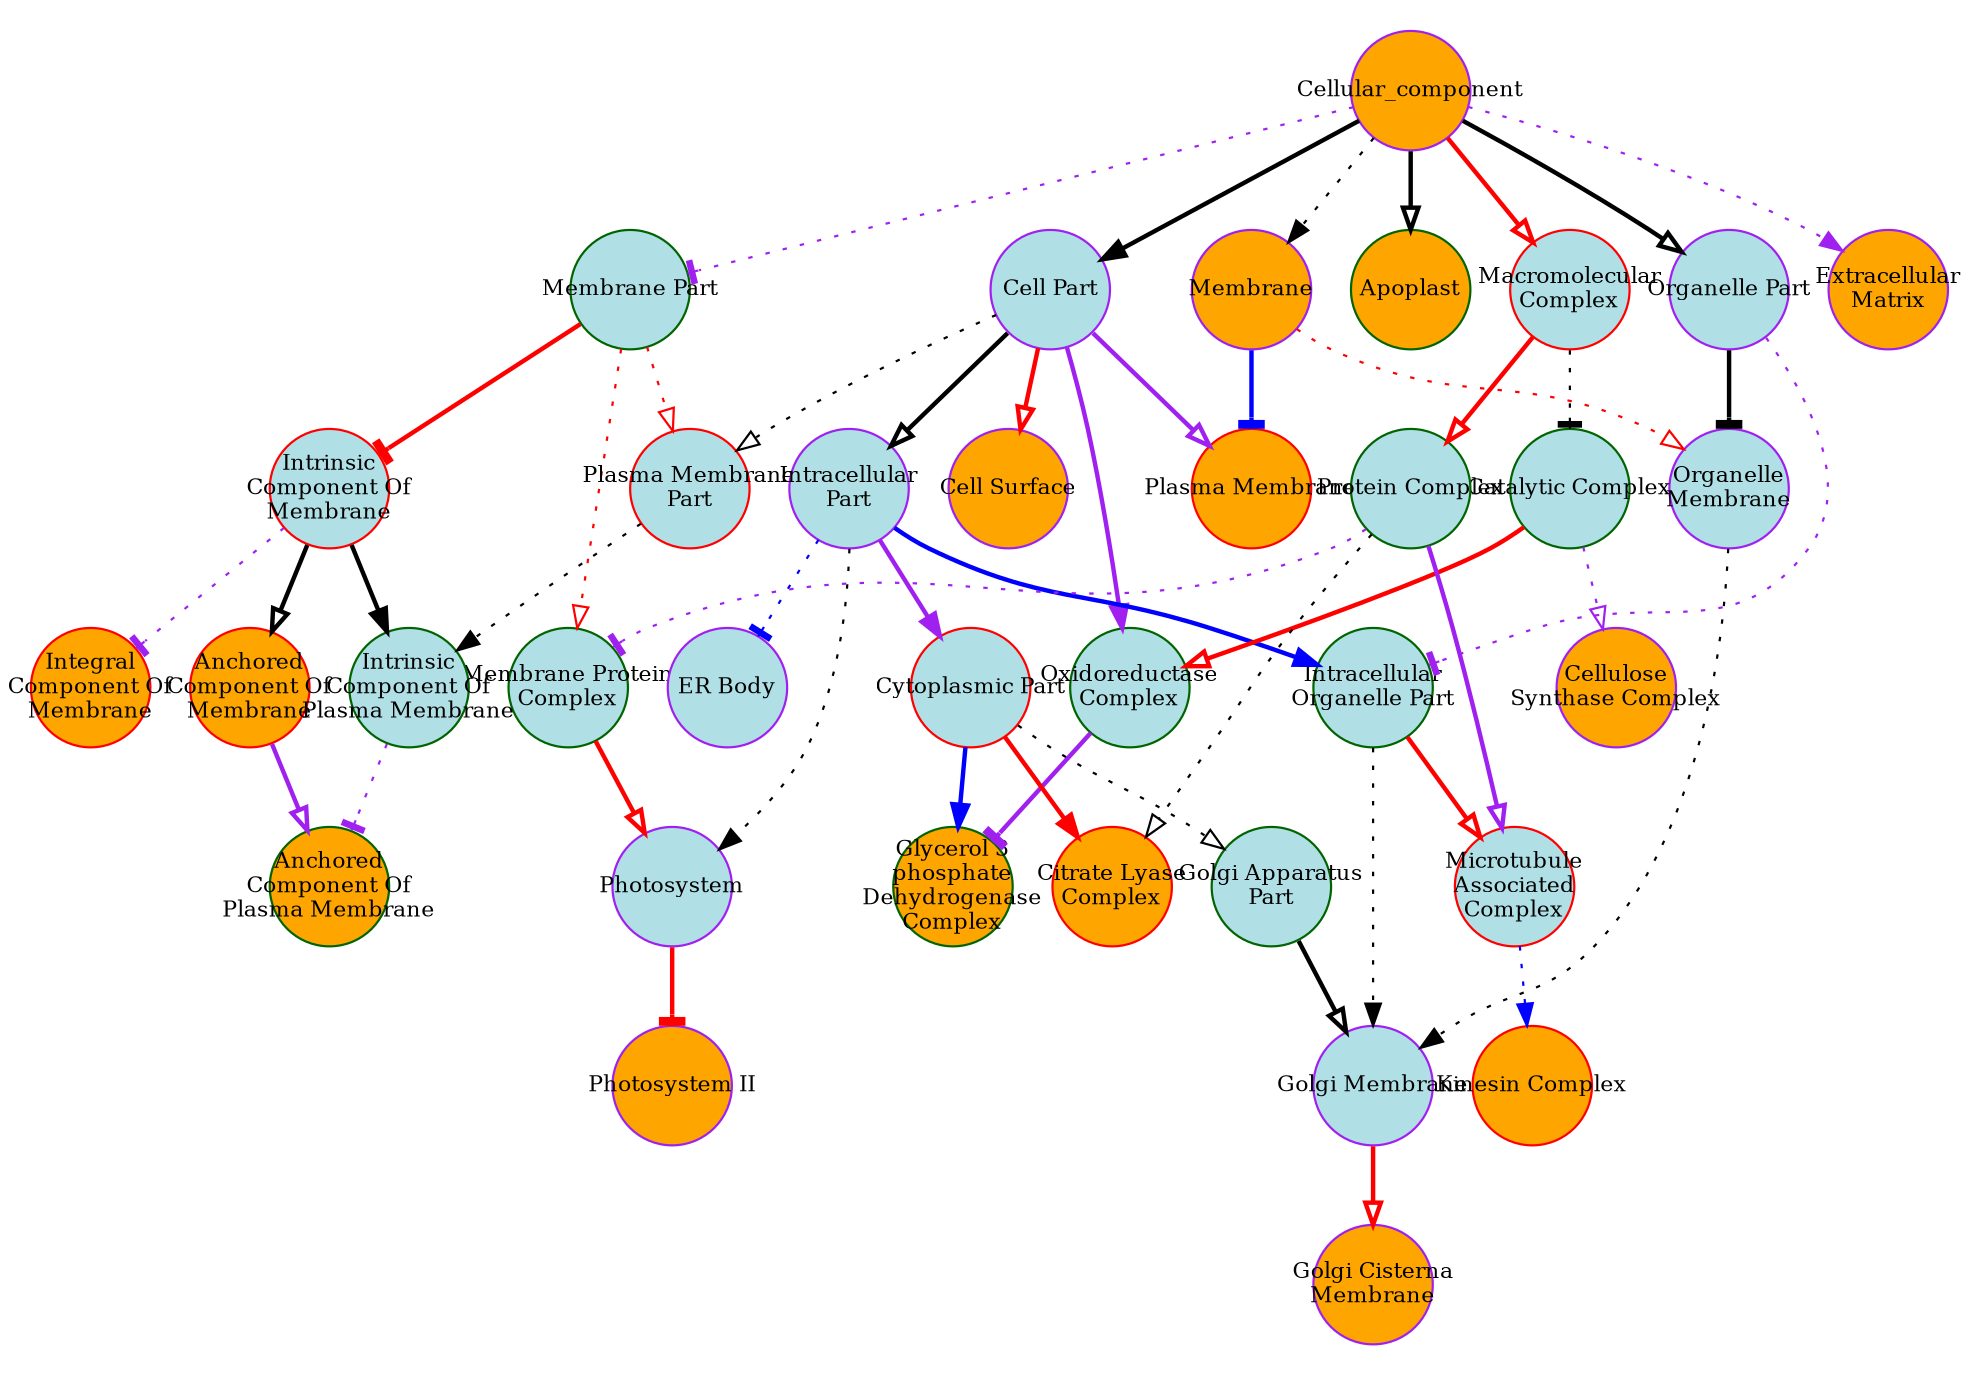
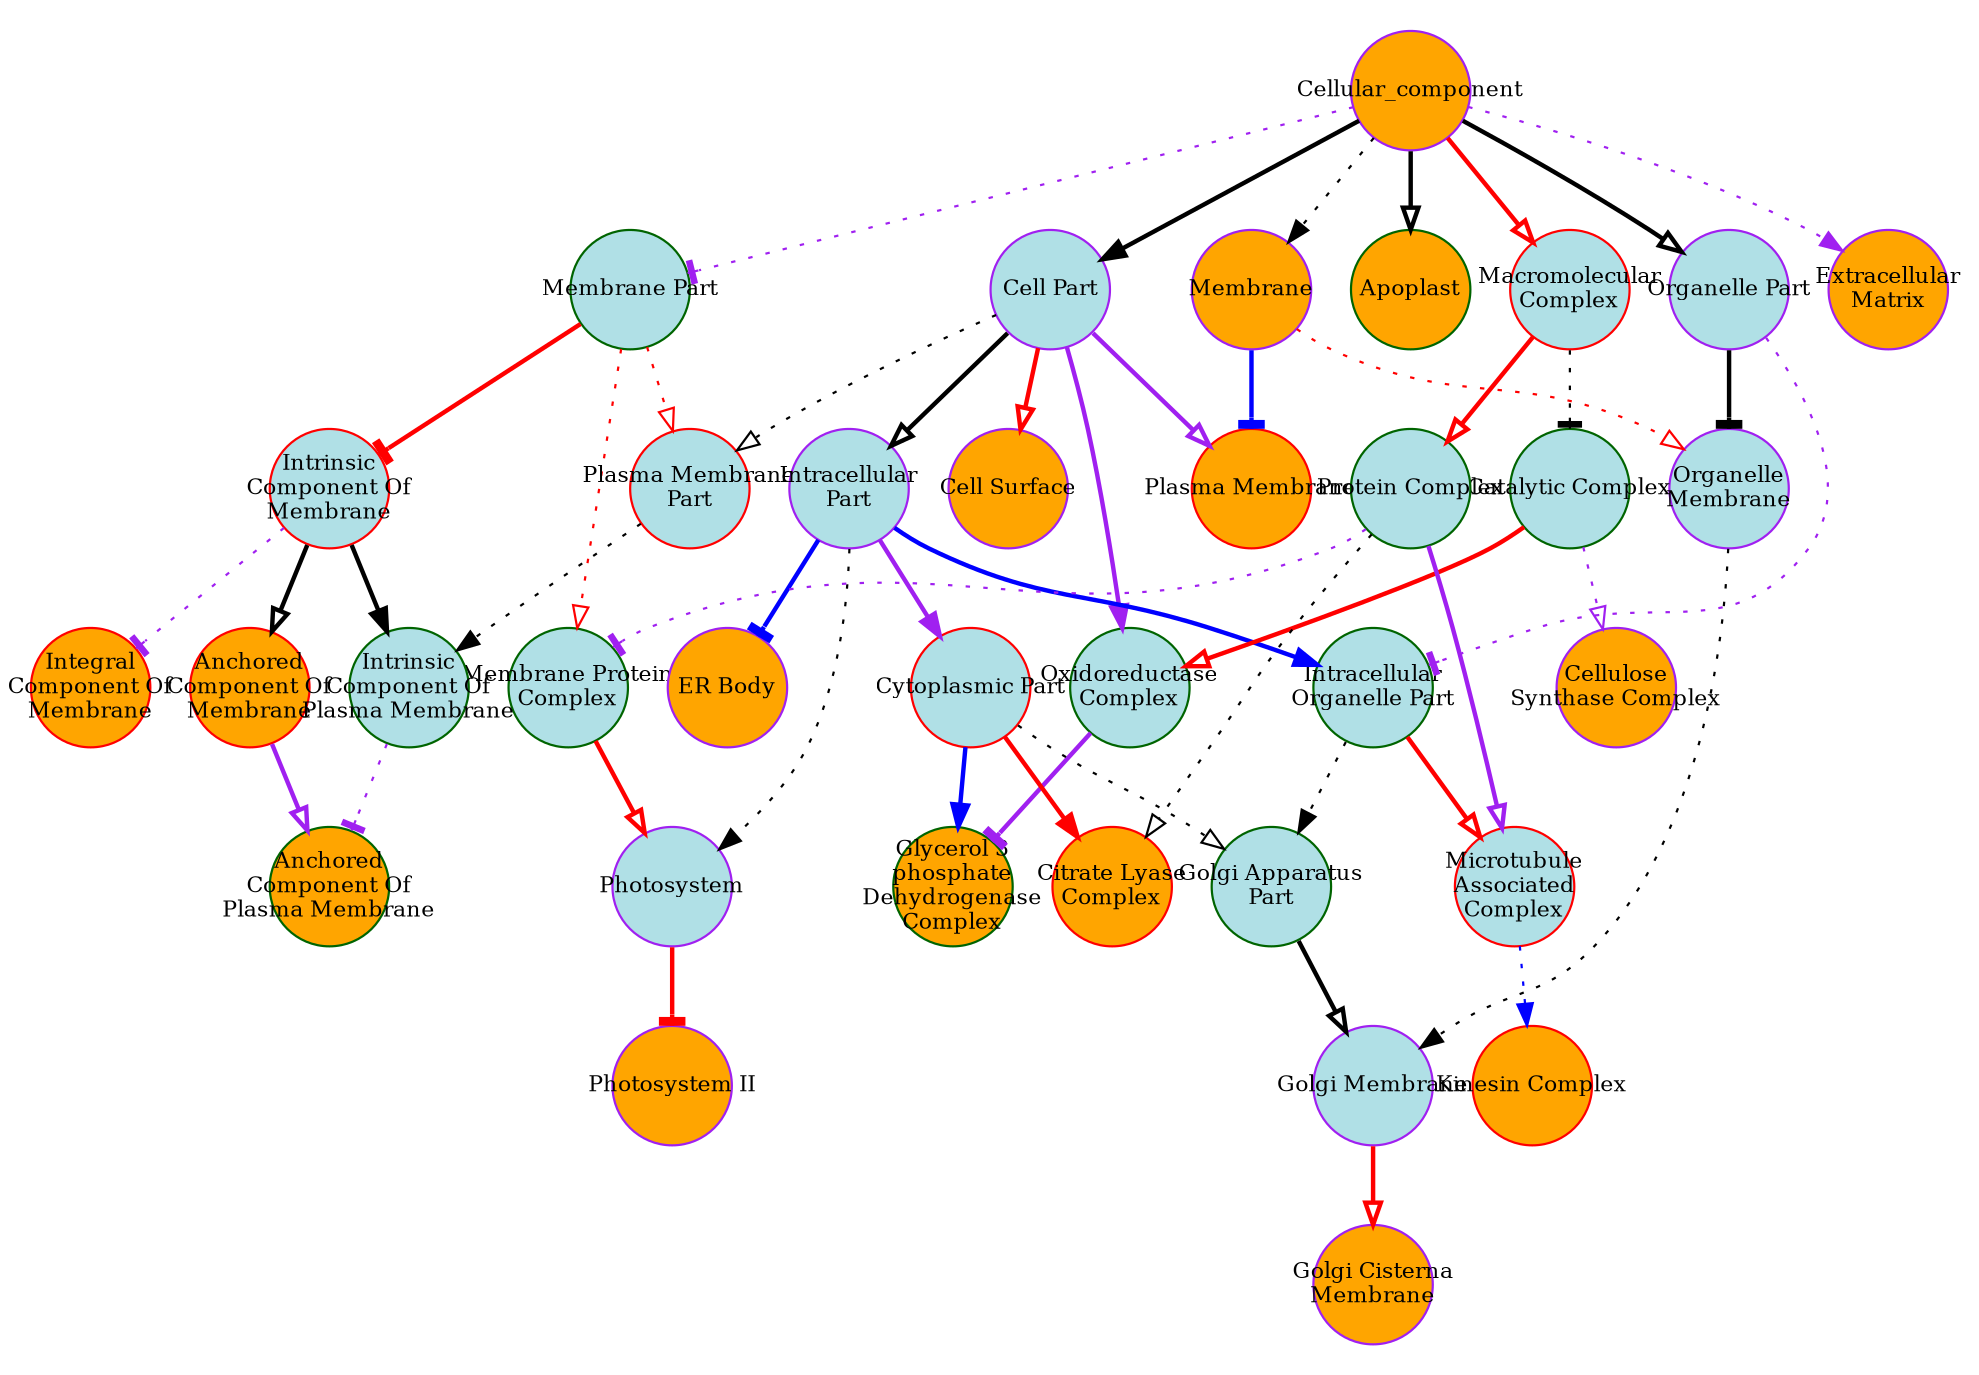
(795, 577) -> (795, 577)
(727, 688) -> (727, 688)
(1373, 876) -> (1327, 777)
